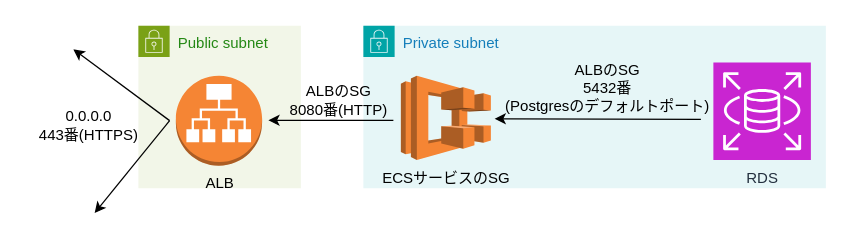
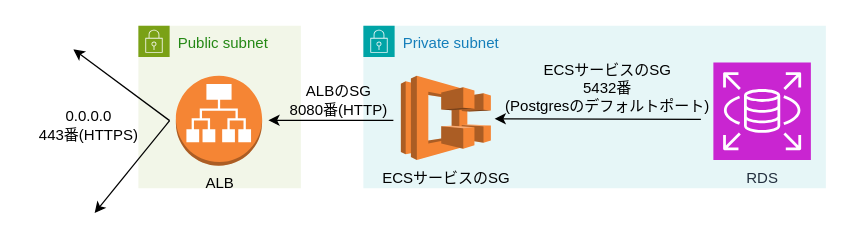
(608, 88) -> (608, 88)
